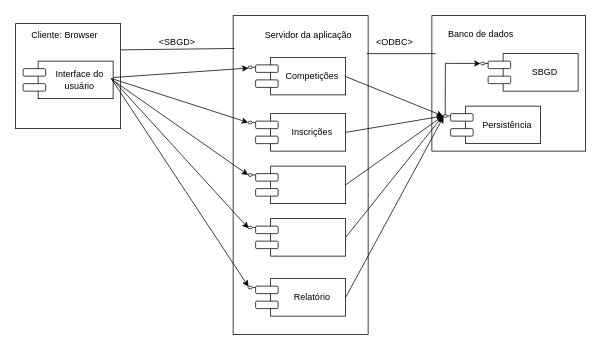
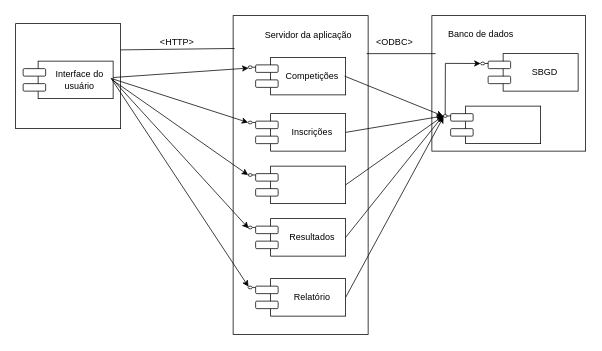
(64, 35) -> none
(177, 42) -> (177, 42)
(507, 125) -> none
none -> (312, 237)
